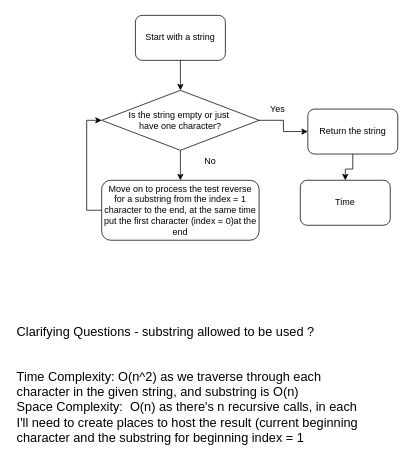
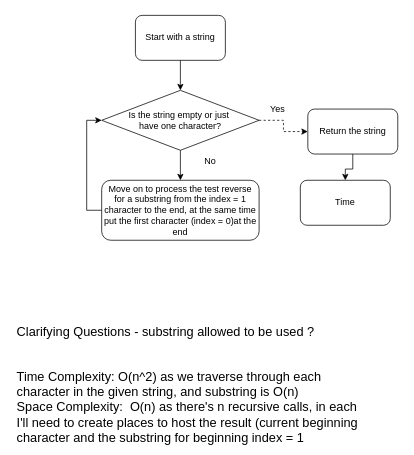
(284, 123) -> (284, 123)
